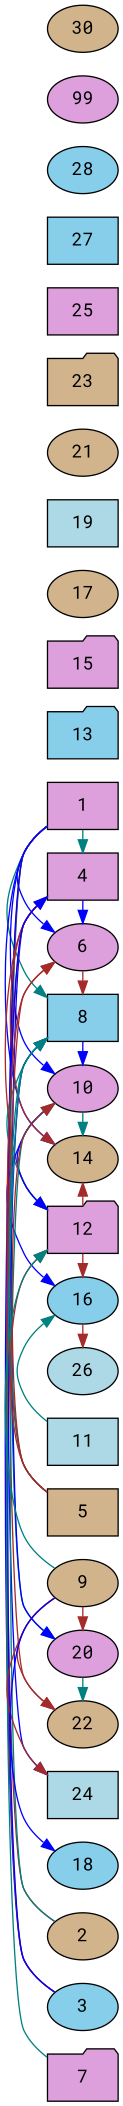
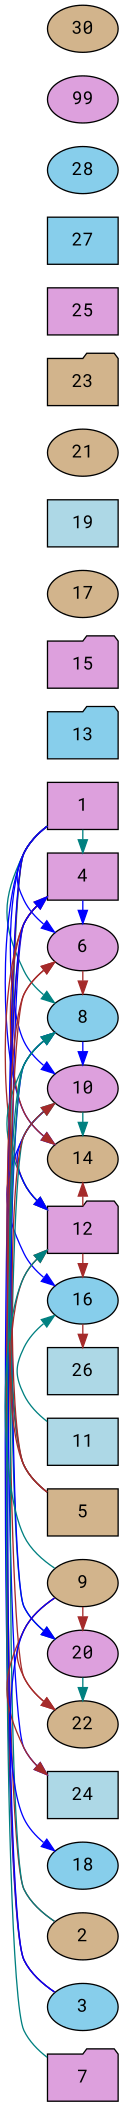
(83, 1018) -> (83, 1018)
(83, 1371) -> (83, 1371)
